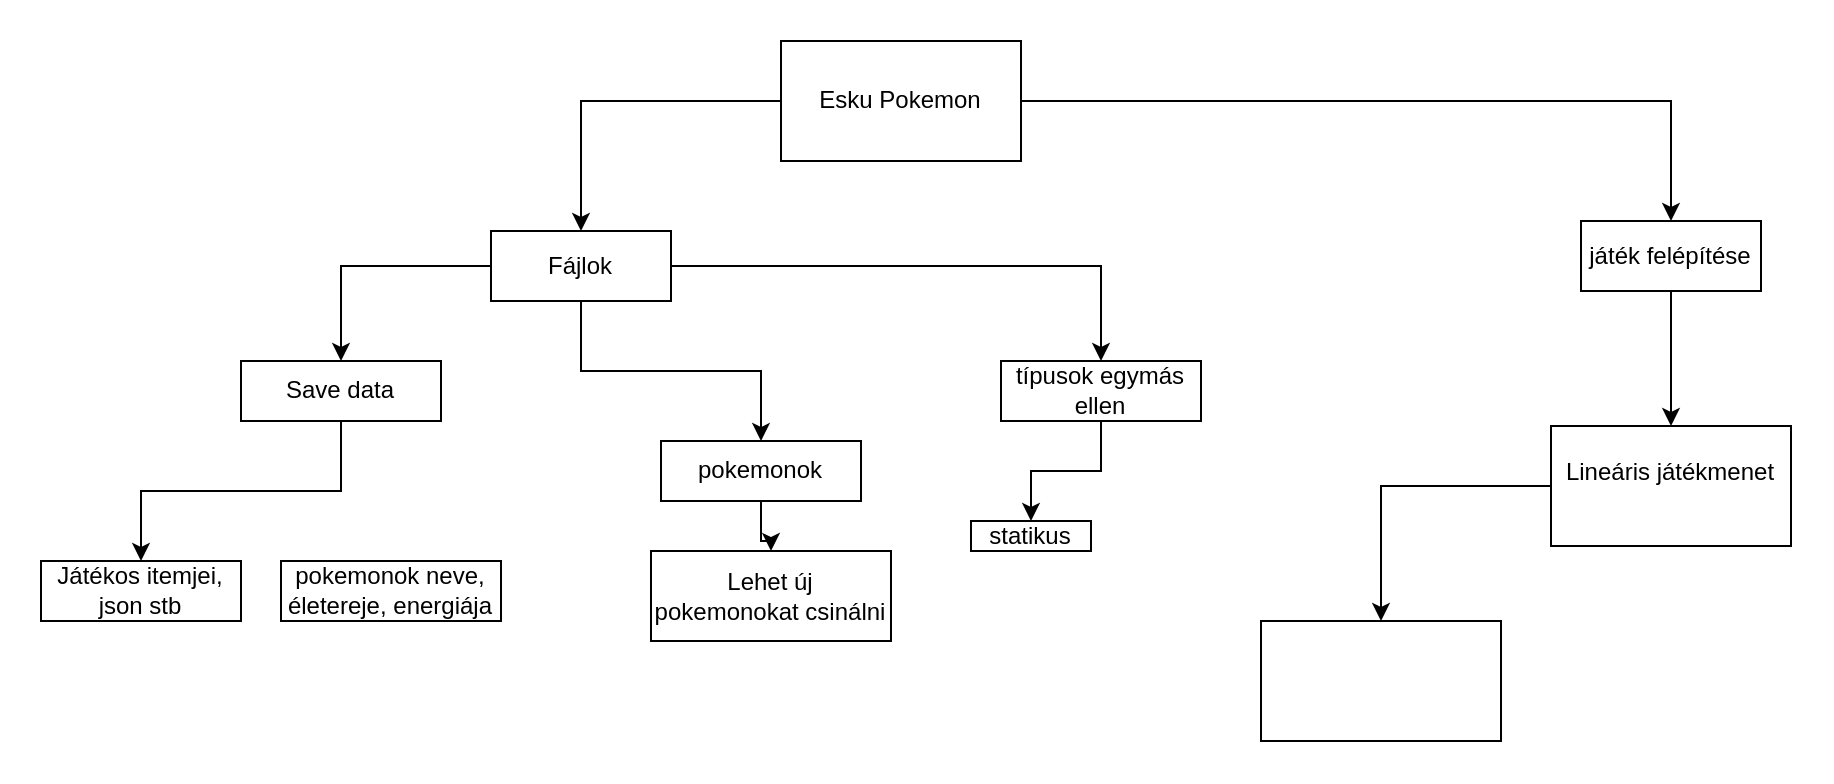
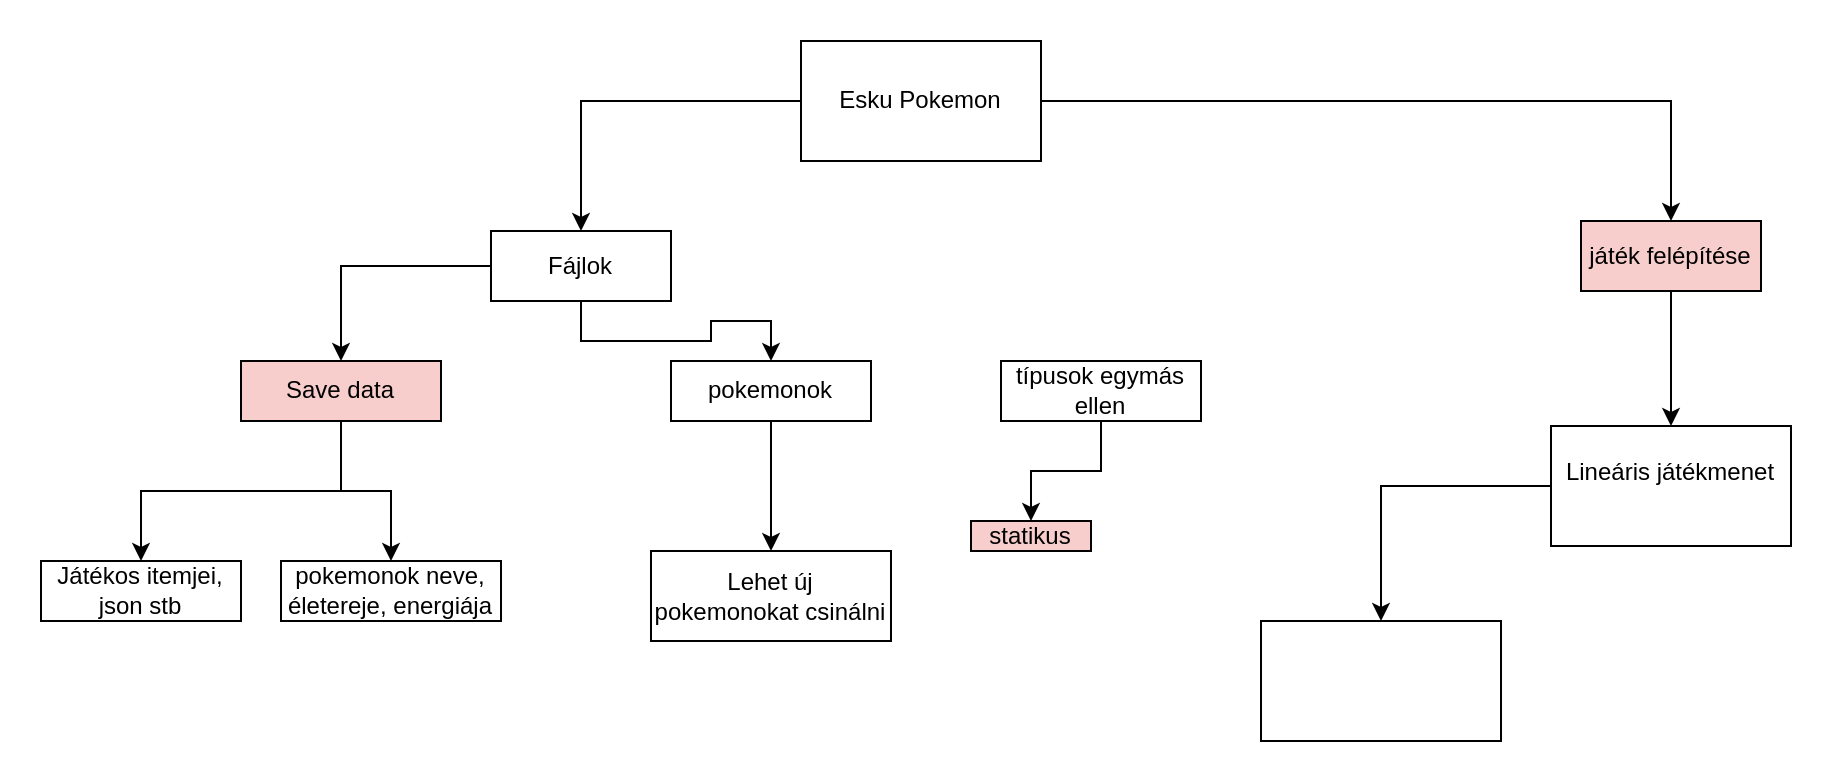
(901, 101) -> (921, 101)
(1671, 256) -> (1671, 256)
(927, 266) -> none
(341, 391) -> (341, 391)
(761, 471) -> (771, 391)
none -> (391, 496)
(1031, 536) -> (1031, 536)
